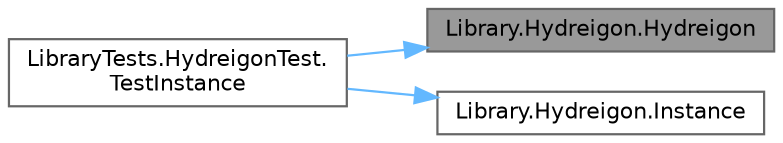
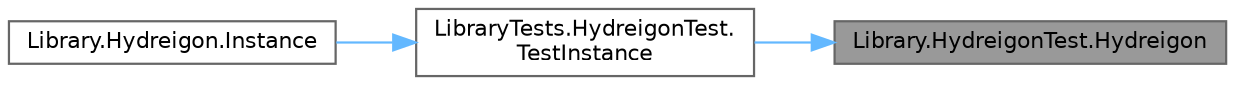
(601, 30) -> (1030, 43)
(381, 92) -> (364, 43)
